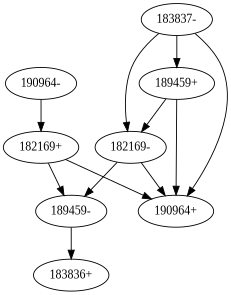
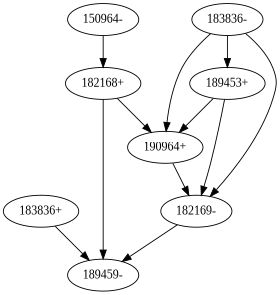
(177, 20) -> (227, 20)
(41, 83) -> (103, 20)
(177, 83) -> (227, 83)
(41, 147) -> (103, 83)
(151, 176) -> (179, 175)
(71, 239) -> (69, 240)
